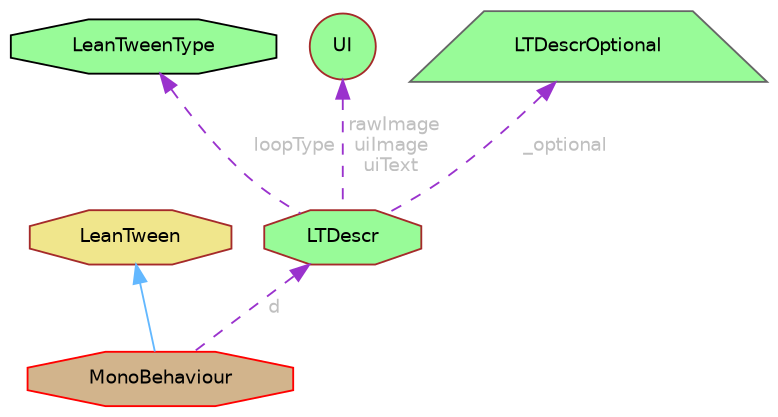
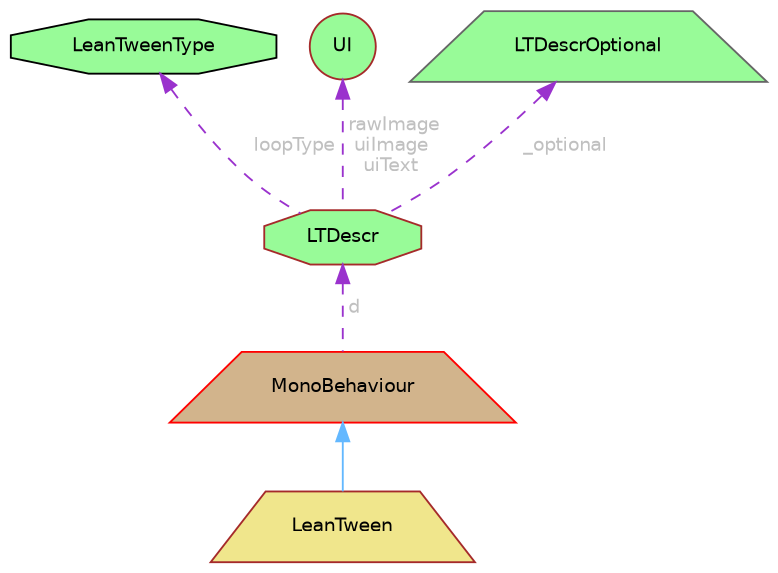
(131, 237) -> (343, 527)
(147, 317) -> (343, 466)
(160, 379) -> (343, 387)
